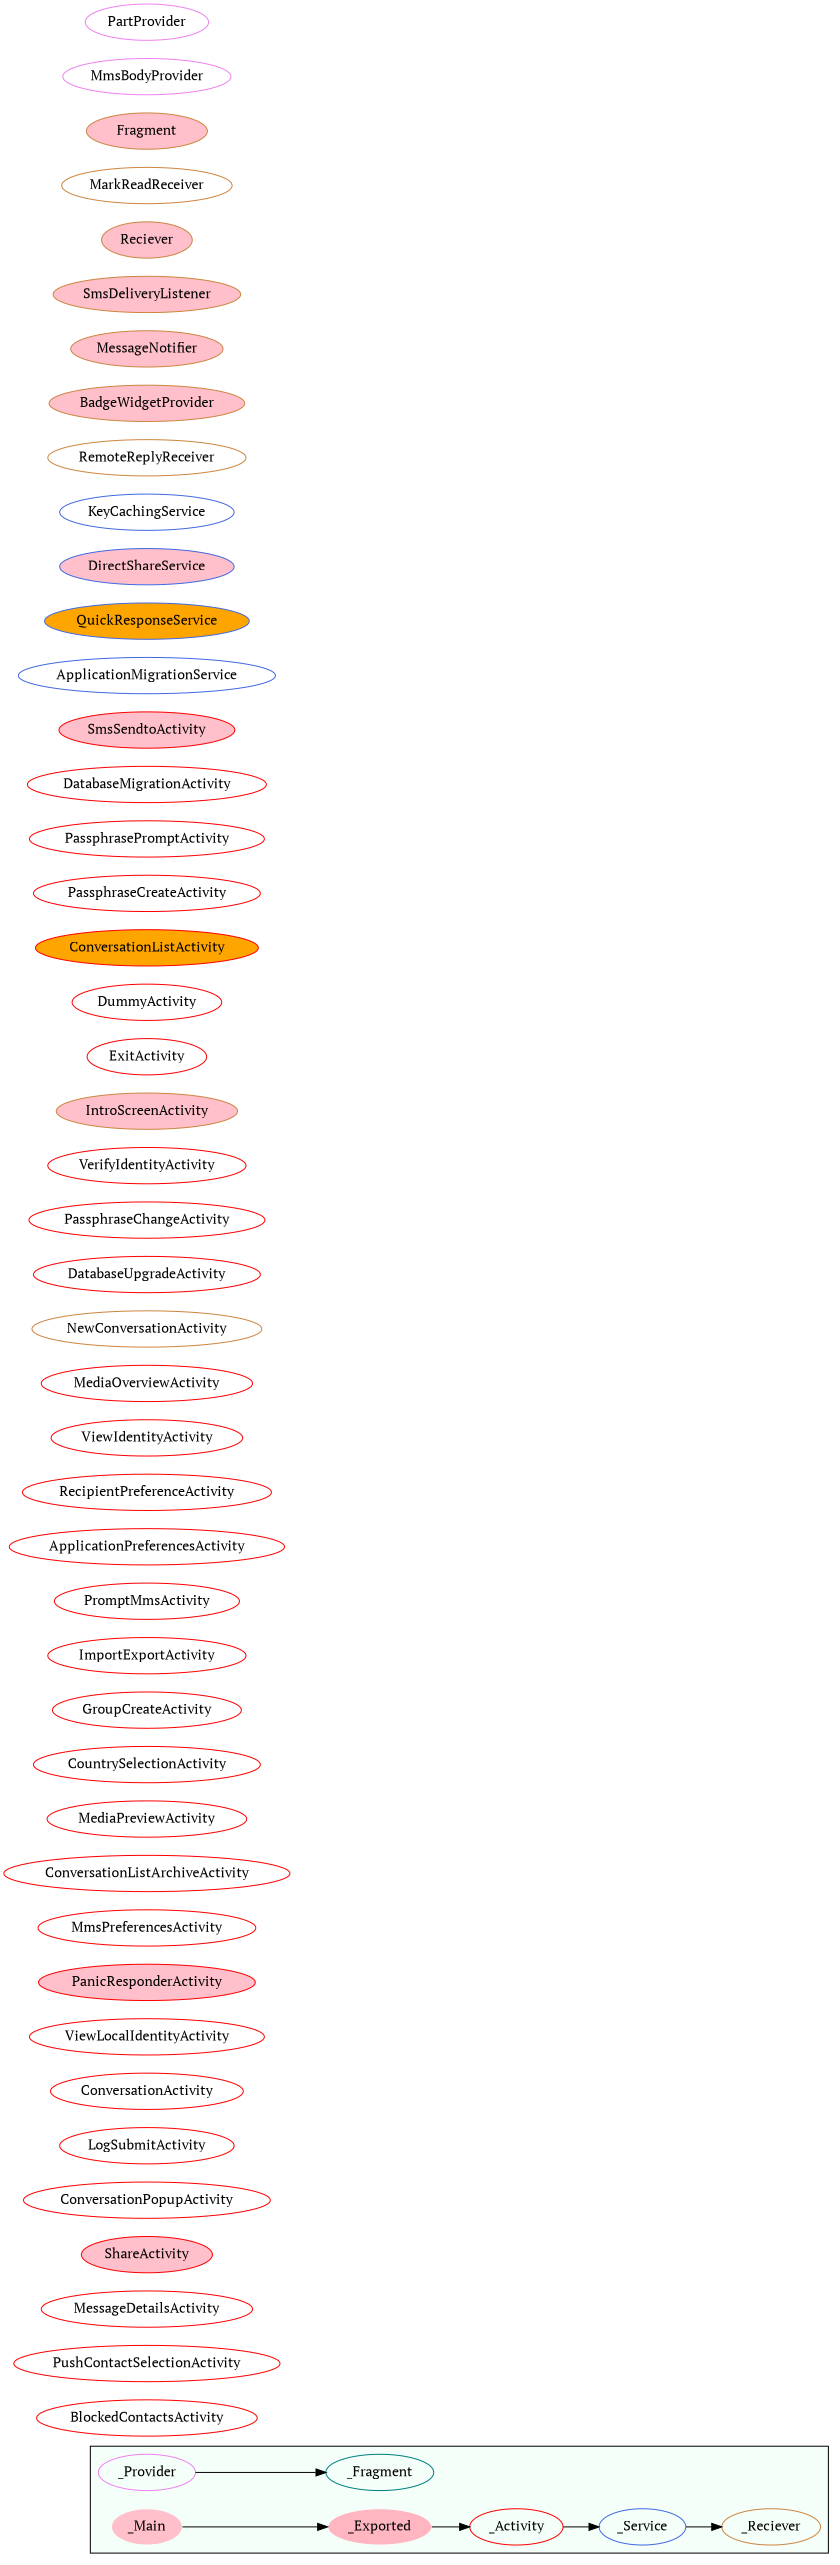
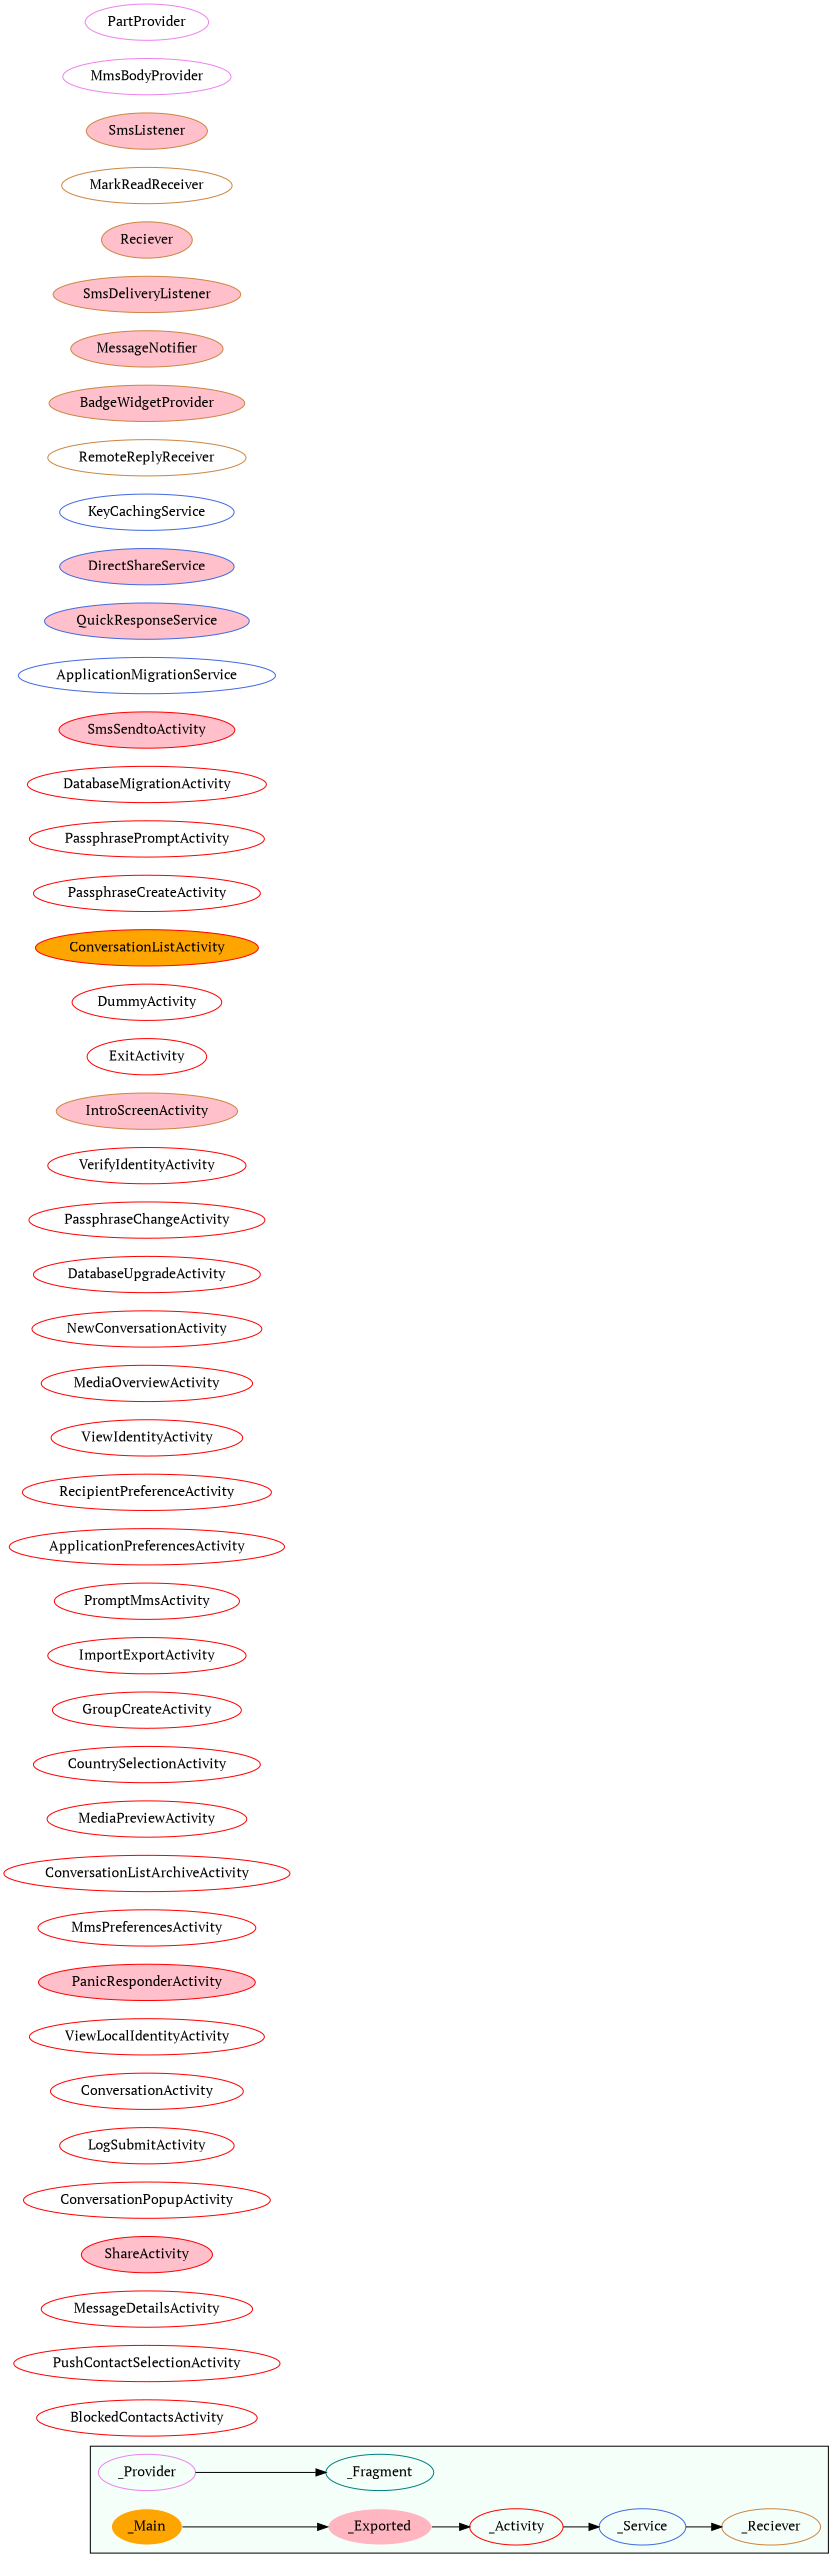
(147, 131) -> (147, 131)
(147, 621) -> (147, 621)
(147, 1329) -> (147, 1329)
(147, 2527) -> (147, 2527)
